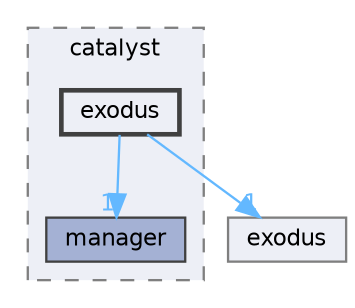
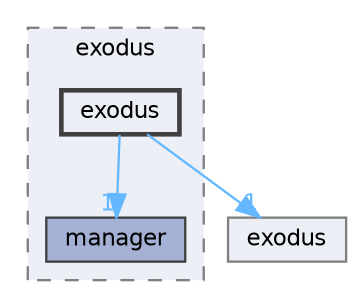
(116, 50) -> (116, 50)
